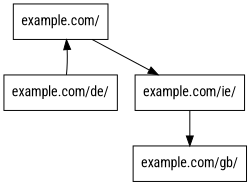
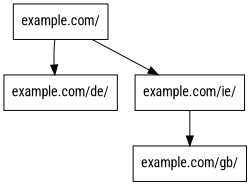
(67, 62) -> (54, 52)
